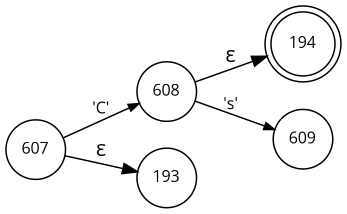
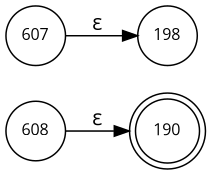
(303, 44) -> (168, 131)
(96, 123) -> none
(303, 139) -> none
(167, 178) -> (168, 36)
